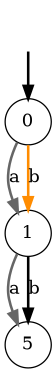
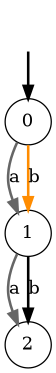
(28, 345) -> (28, 345)
